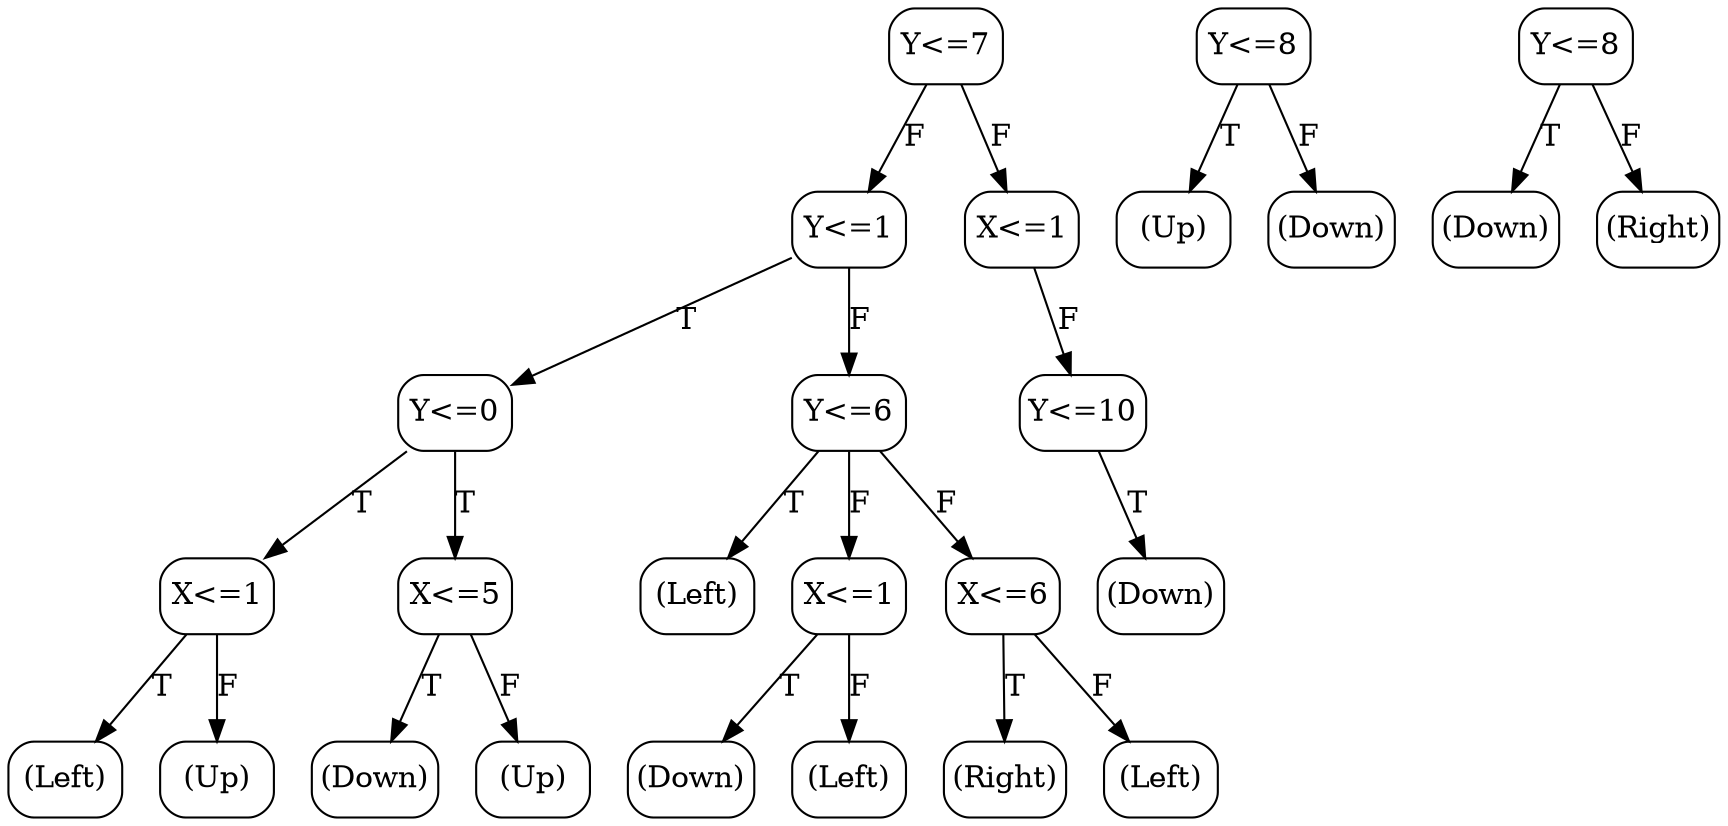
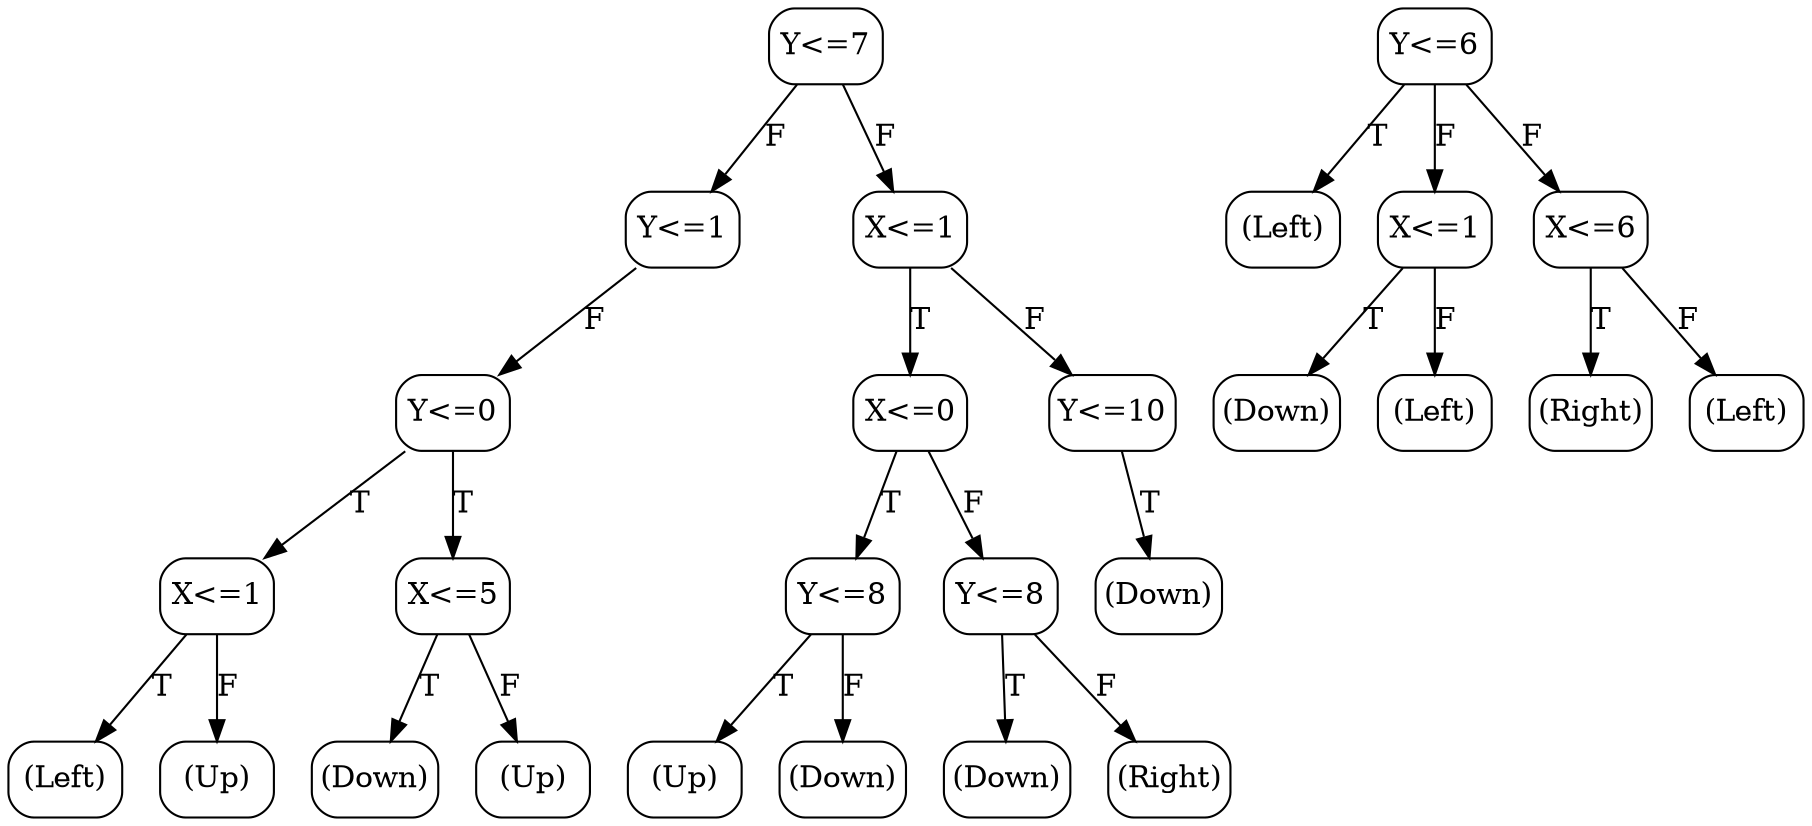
(849, 311) -> none
(687, 321) -> (594, 321)
none -> (910, 413)
